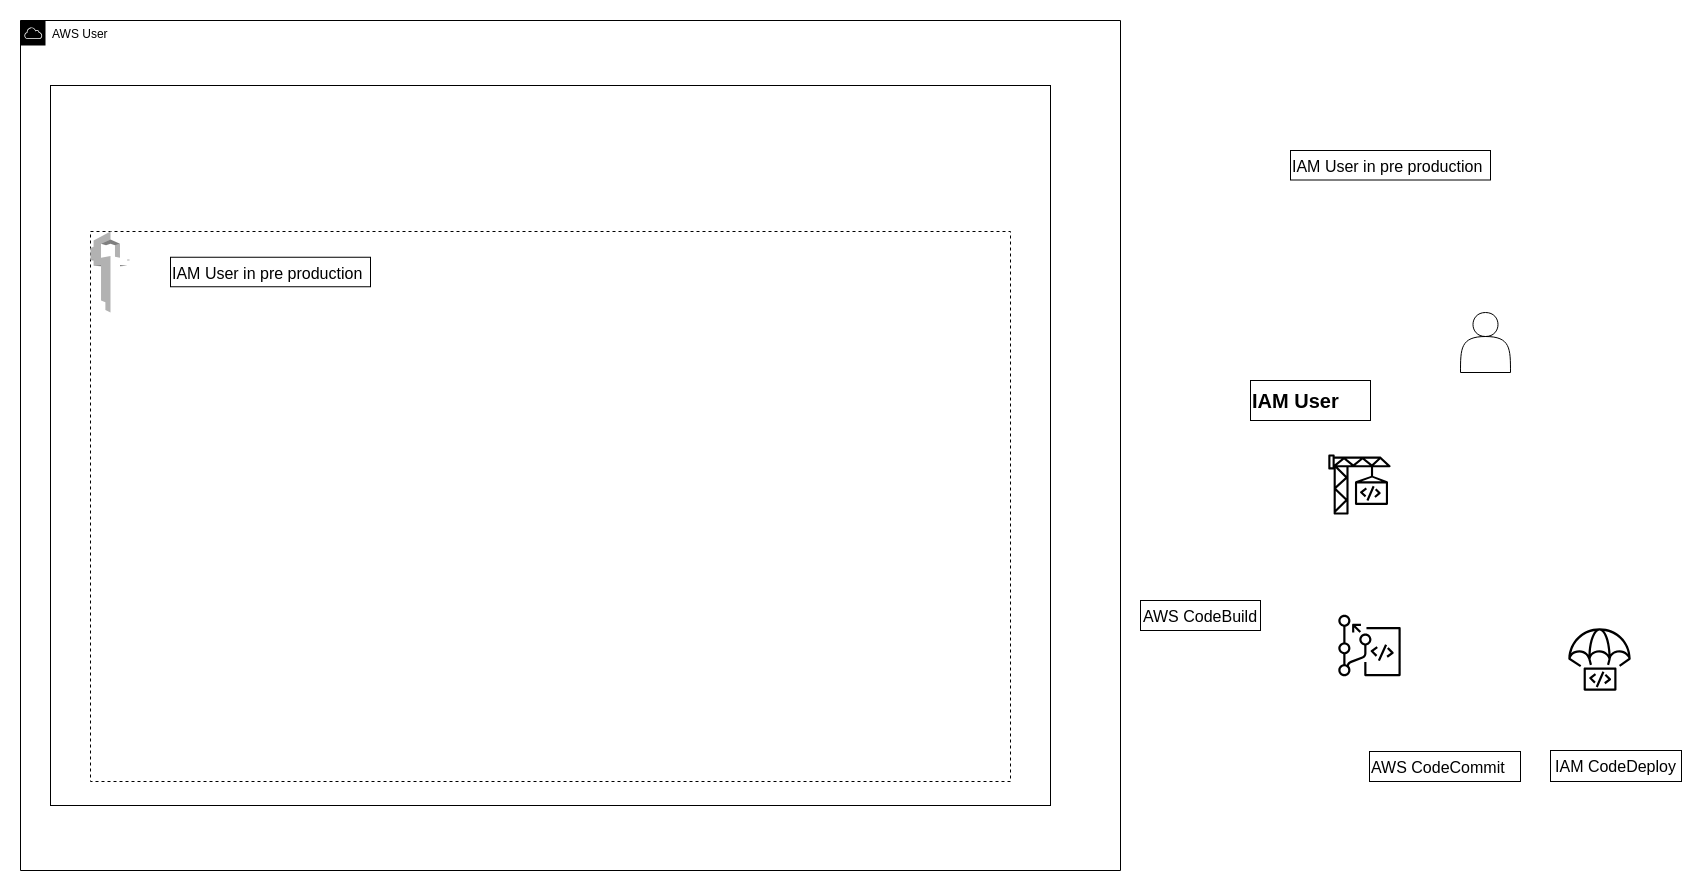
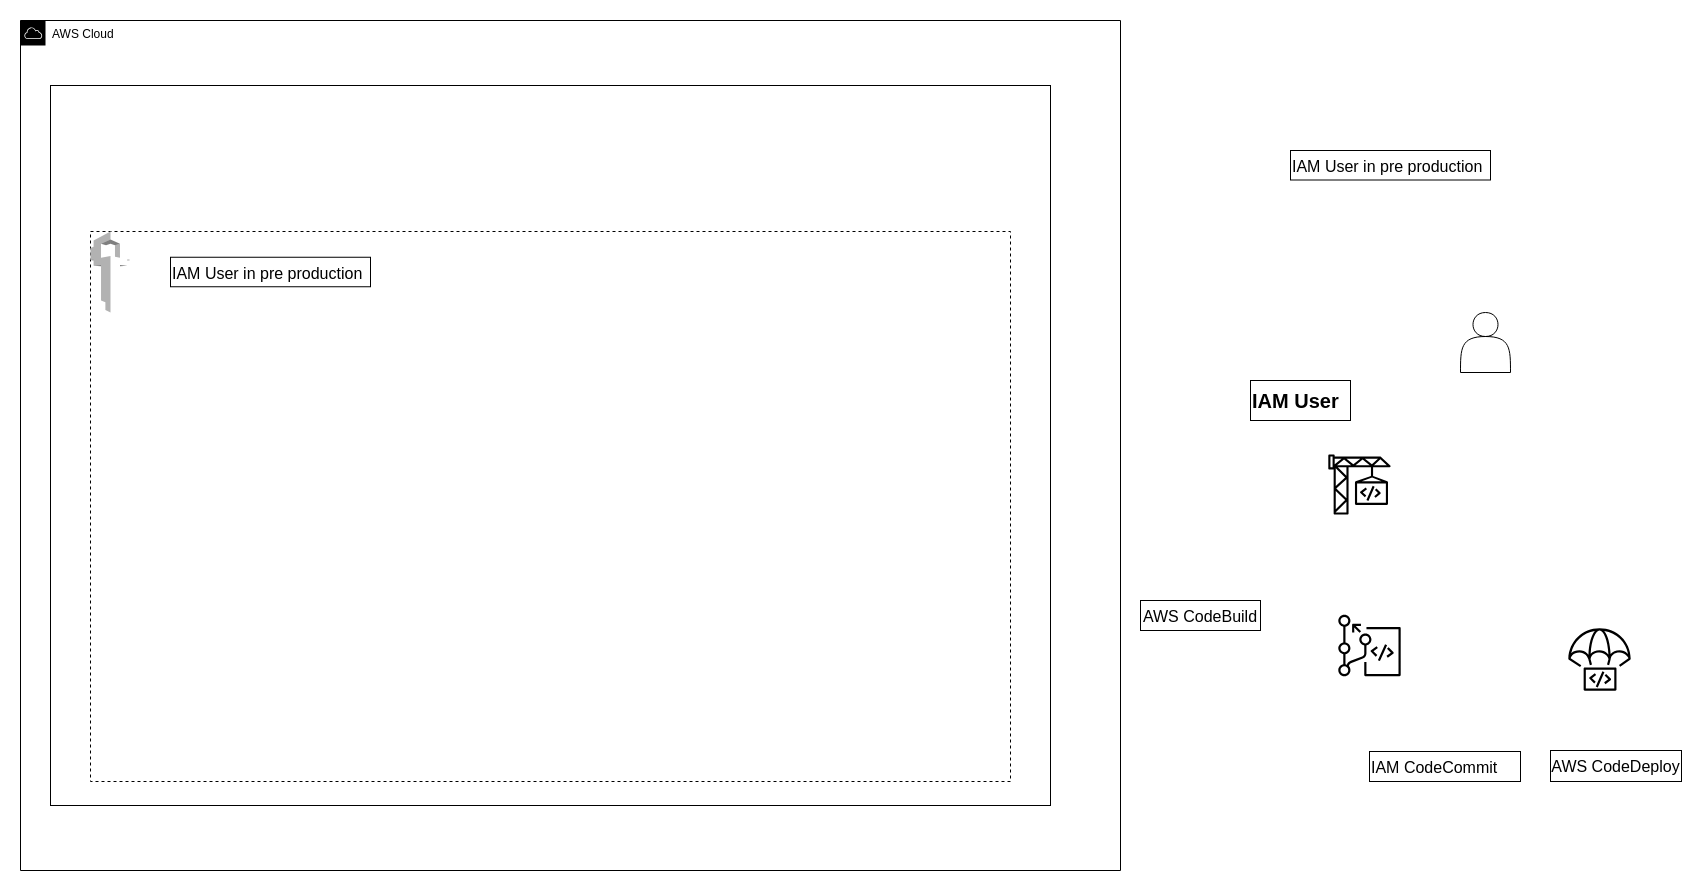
(78, 35) -> (80, 35)
(1311, 401) -> (1301, 401)
(1616, 767) -> (1616, 767)
(1430, 768) -> (1430, 768)
